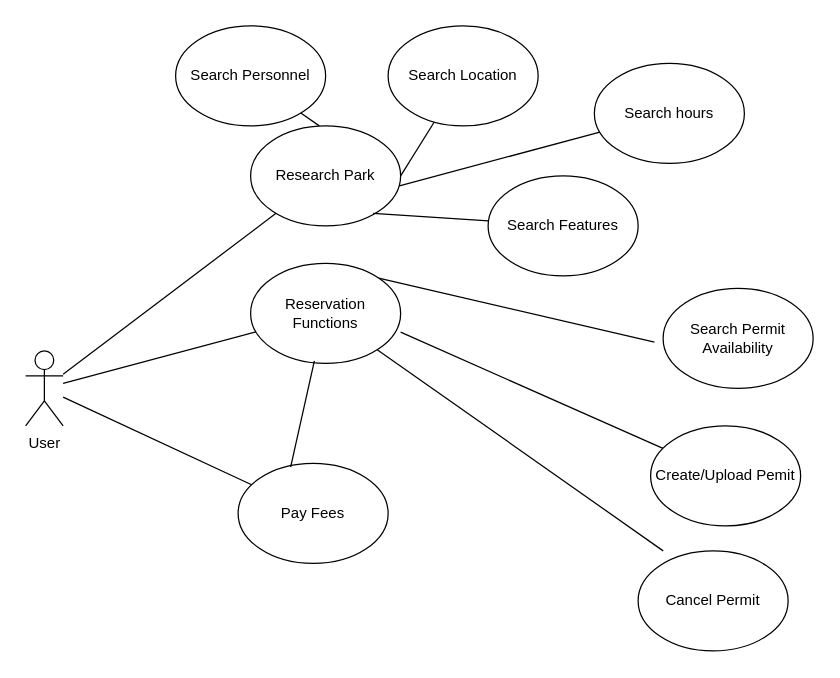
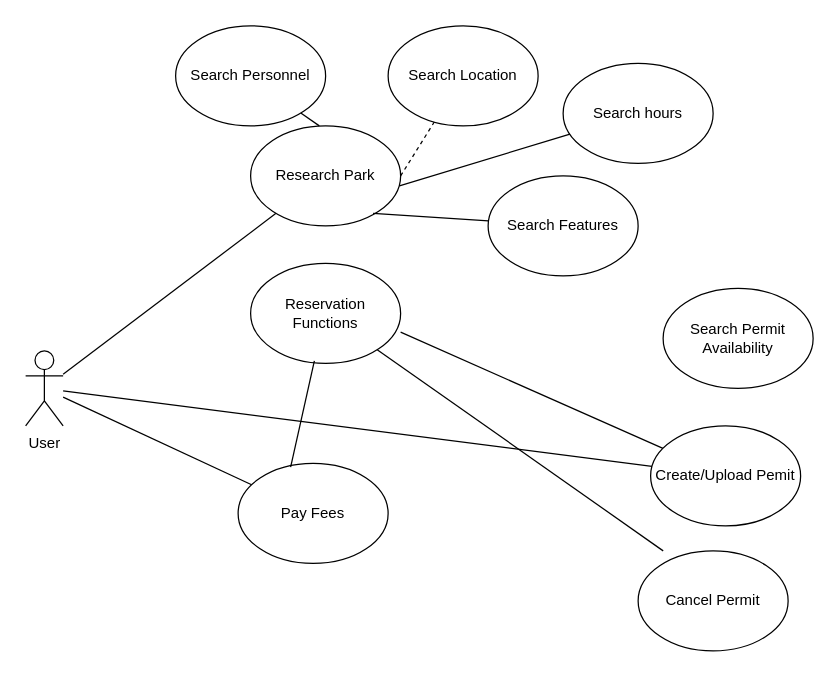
(669, 113) -> (638, 113)
(418, 148) -> (418, 148)
(516, 310) -> none
(159, 358) -> (288, 419)
